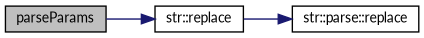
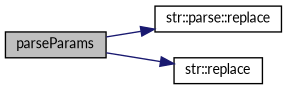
(261, 19) -> (124, 34)
